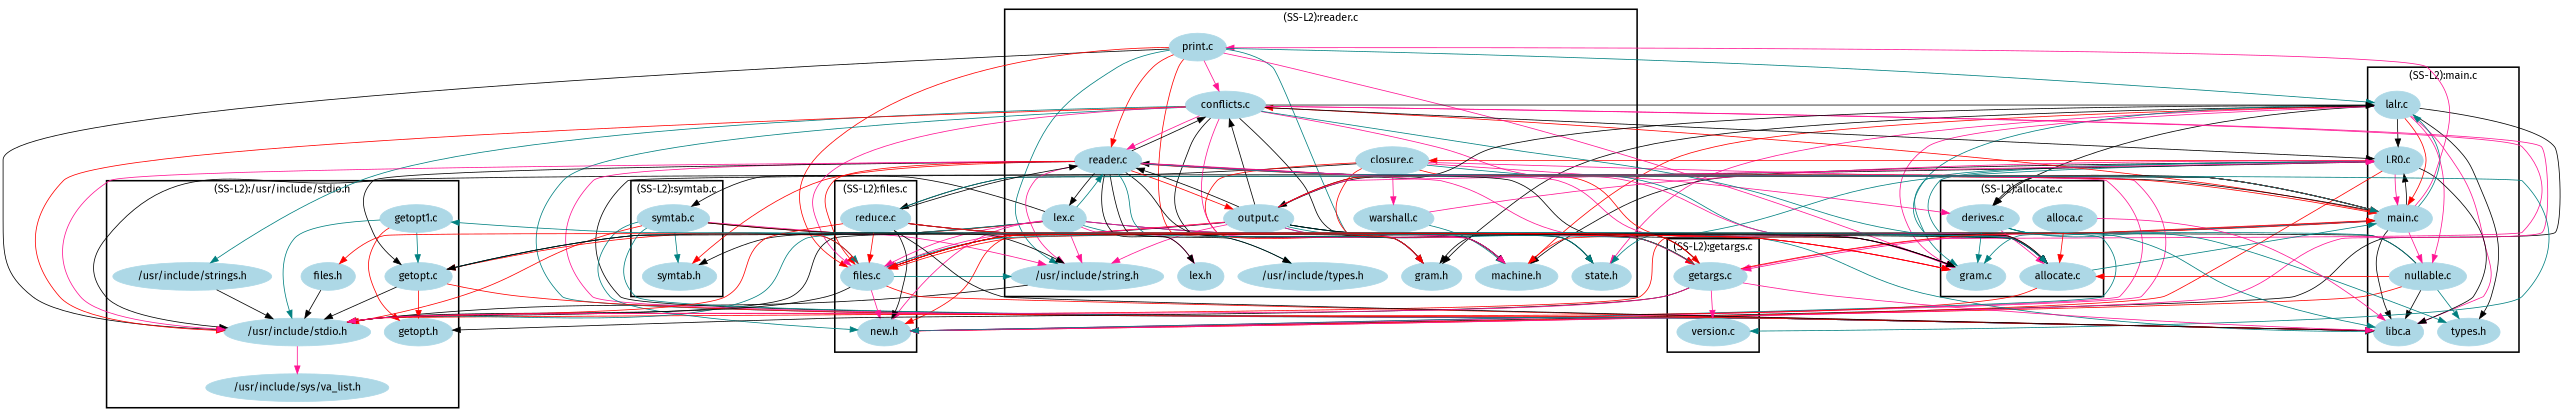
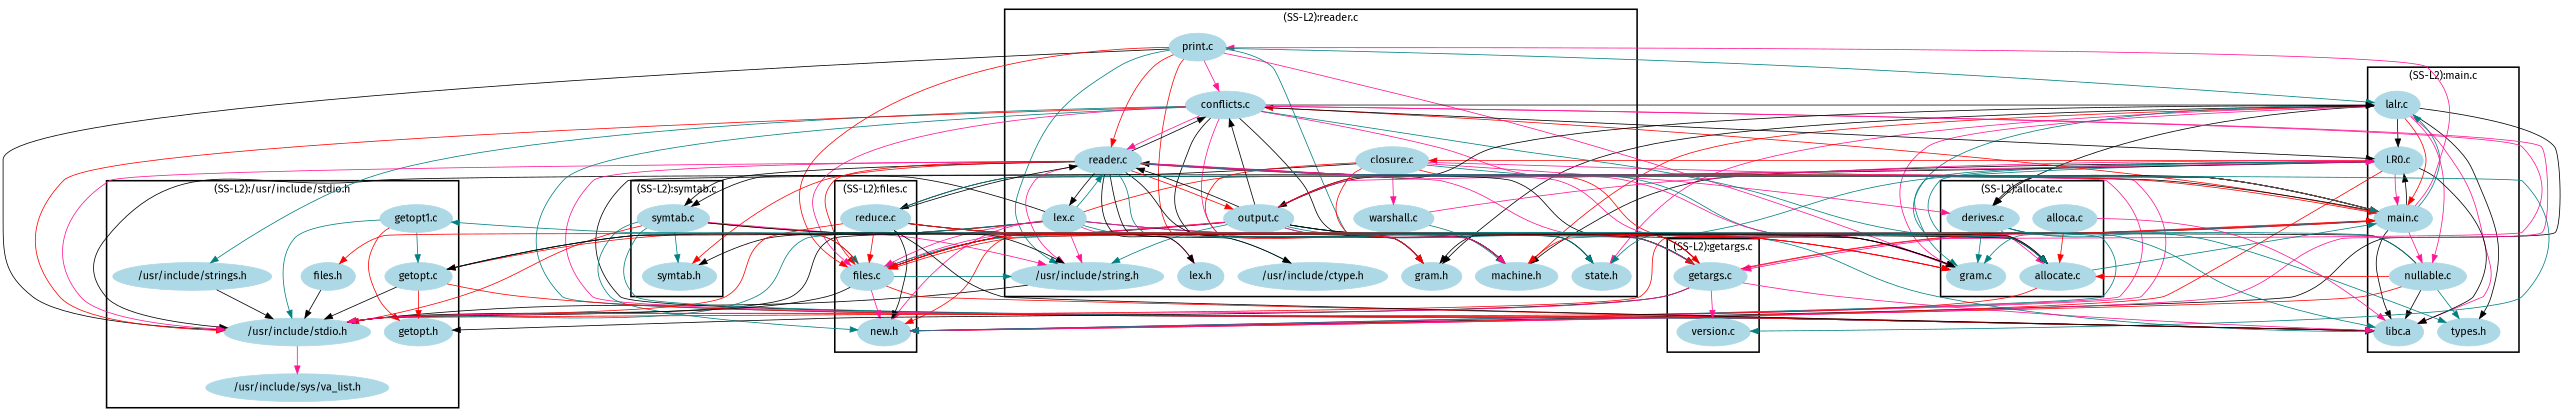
(678, 167) -> (850, 169)
none -> (1727, 175)
(1161, 242) -> (1161, 242)
(1313, 276) -> (1313, 276)
